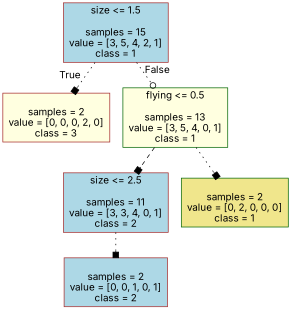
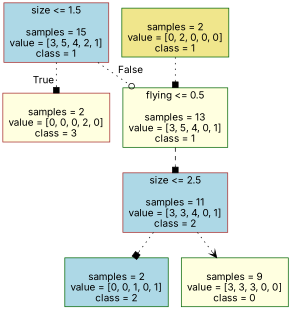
(205, 160) -> (175, 69)
(116, 282) -> (117, 282)
none -> (235, 282)
